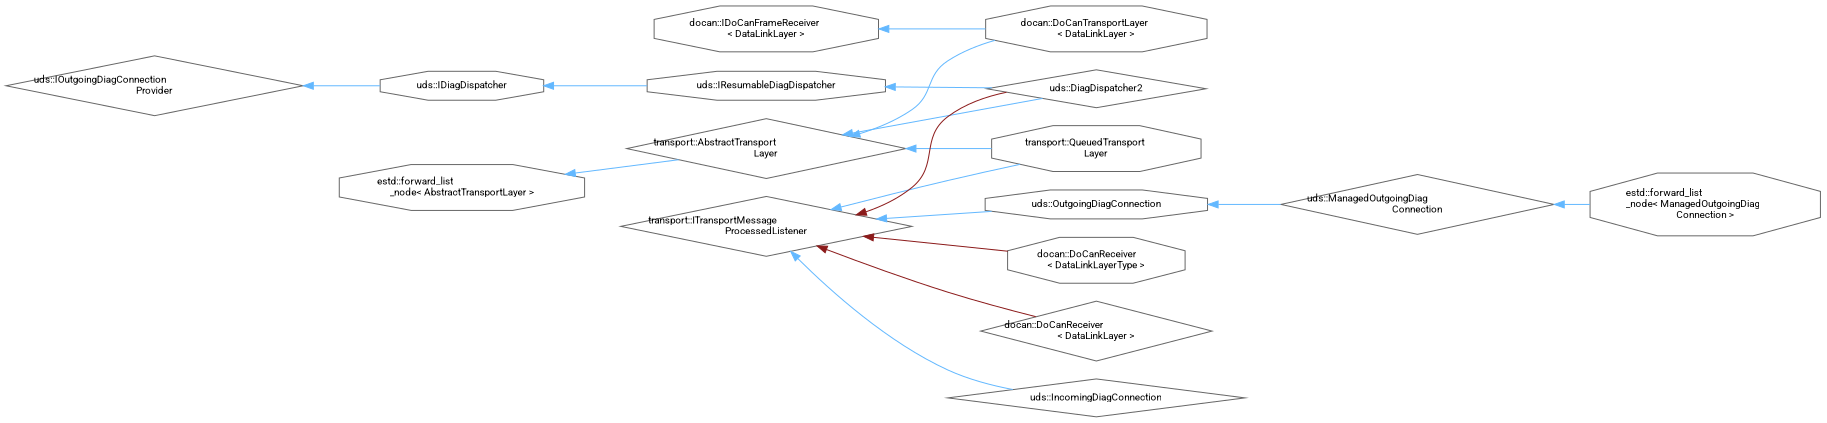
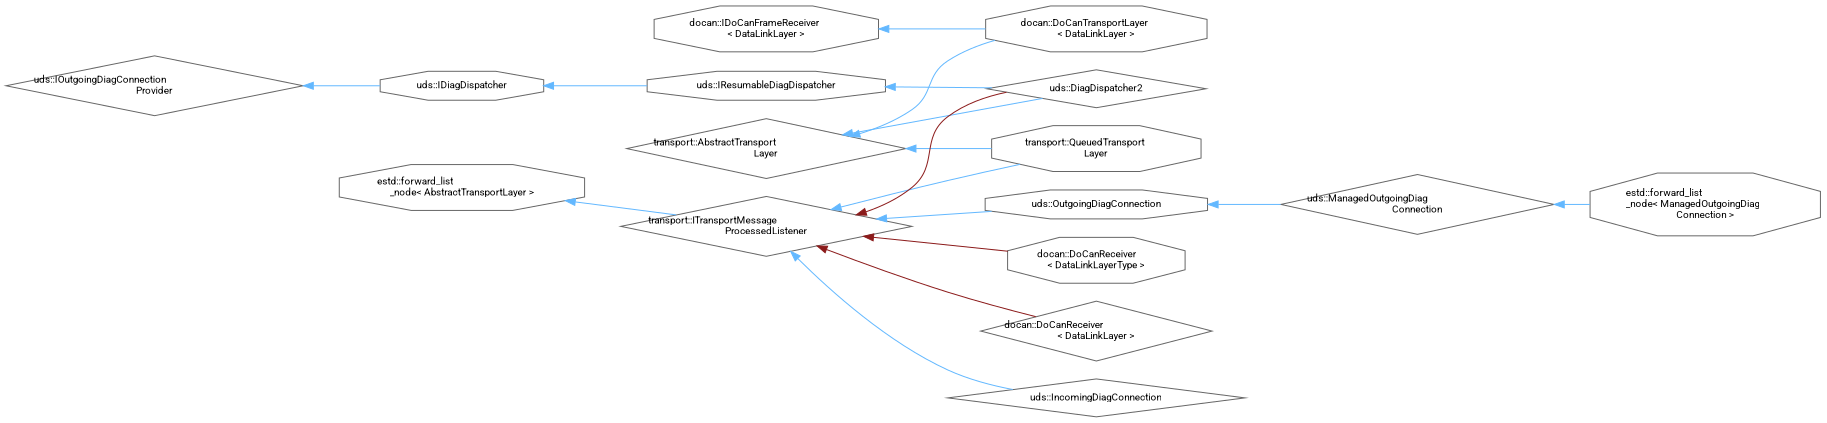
(627, 166) -> (626, 208)
